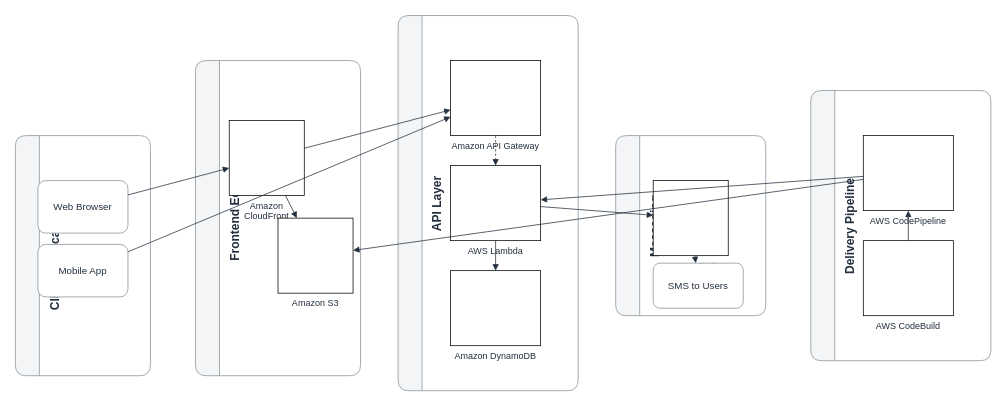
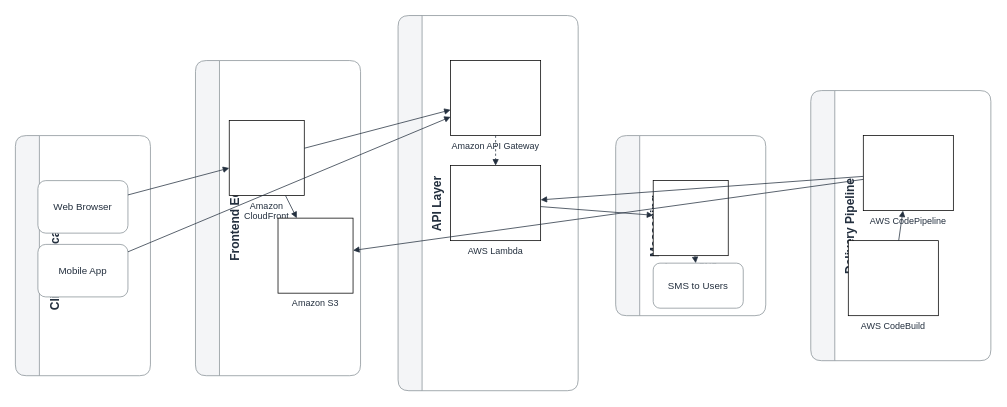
(495, 252) -> none
(908, 278) -> (893, 278)
(495, 308) -> none
